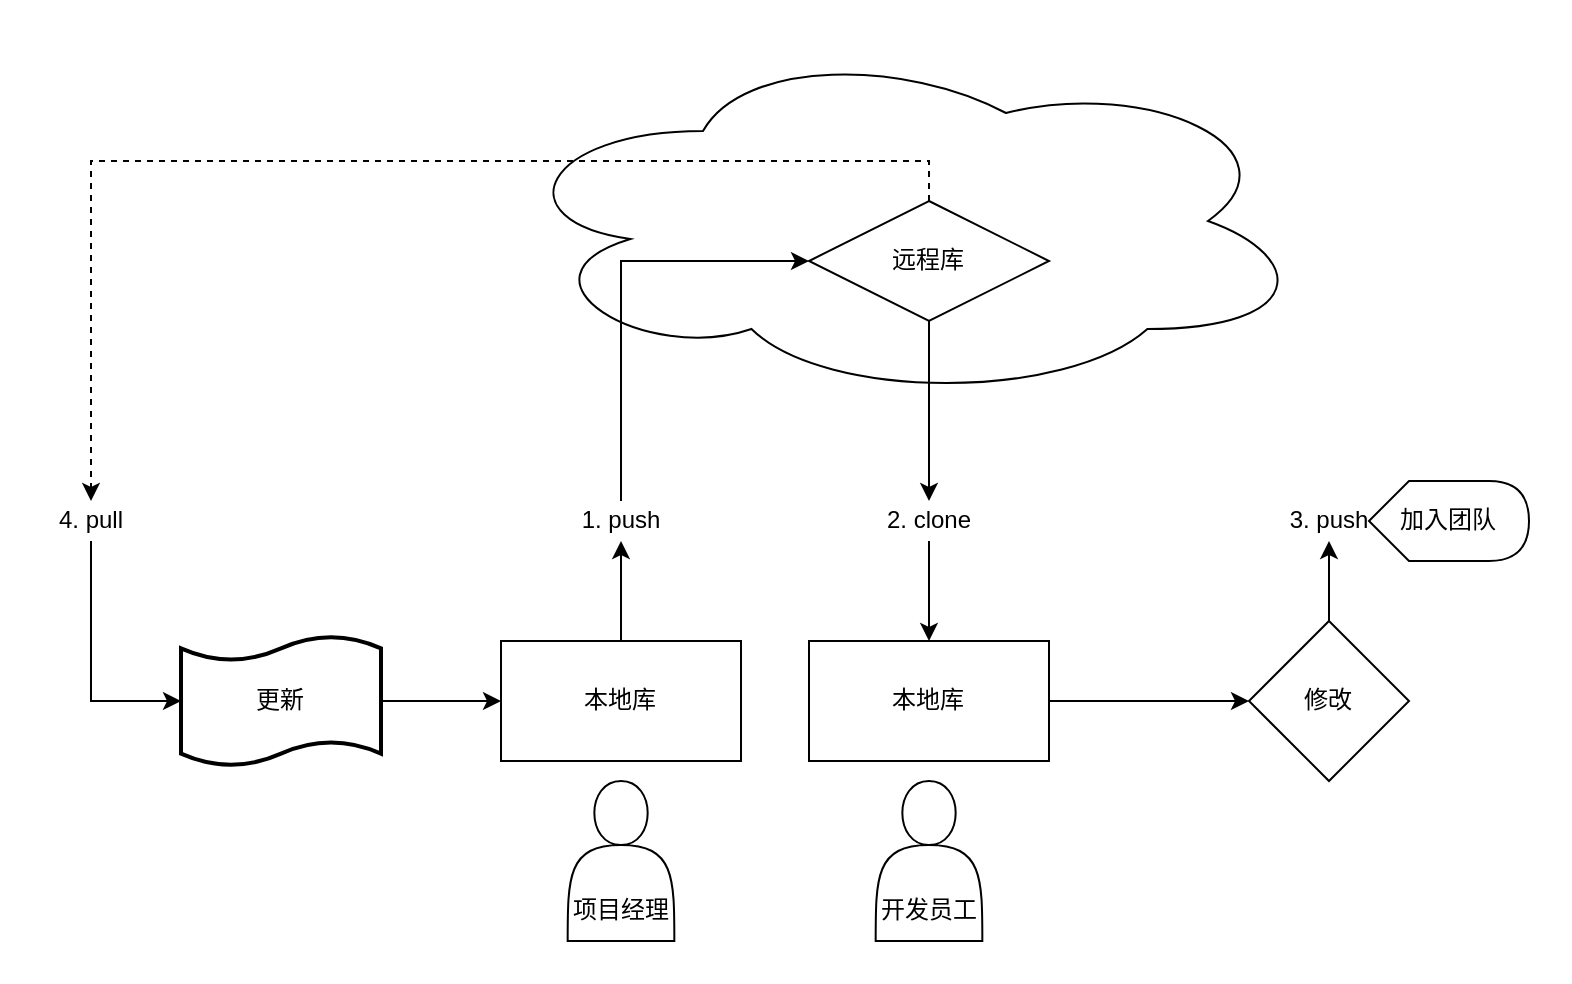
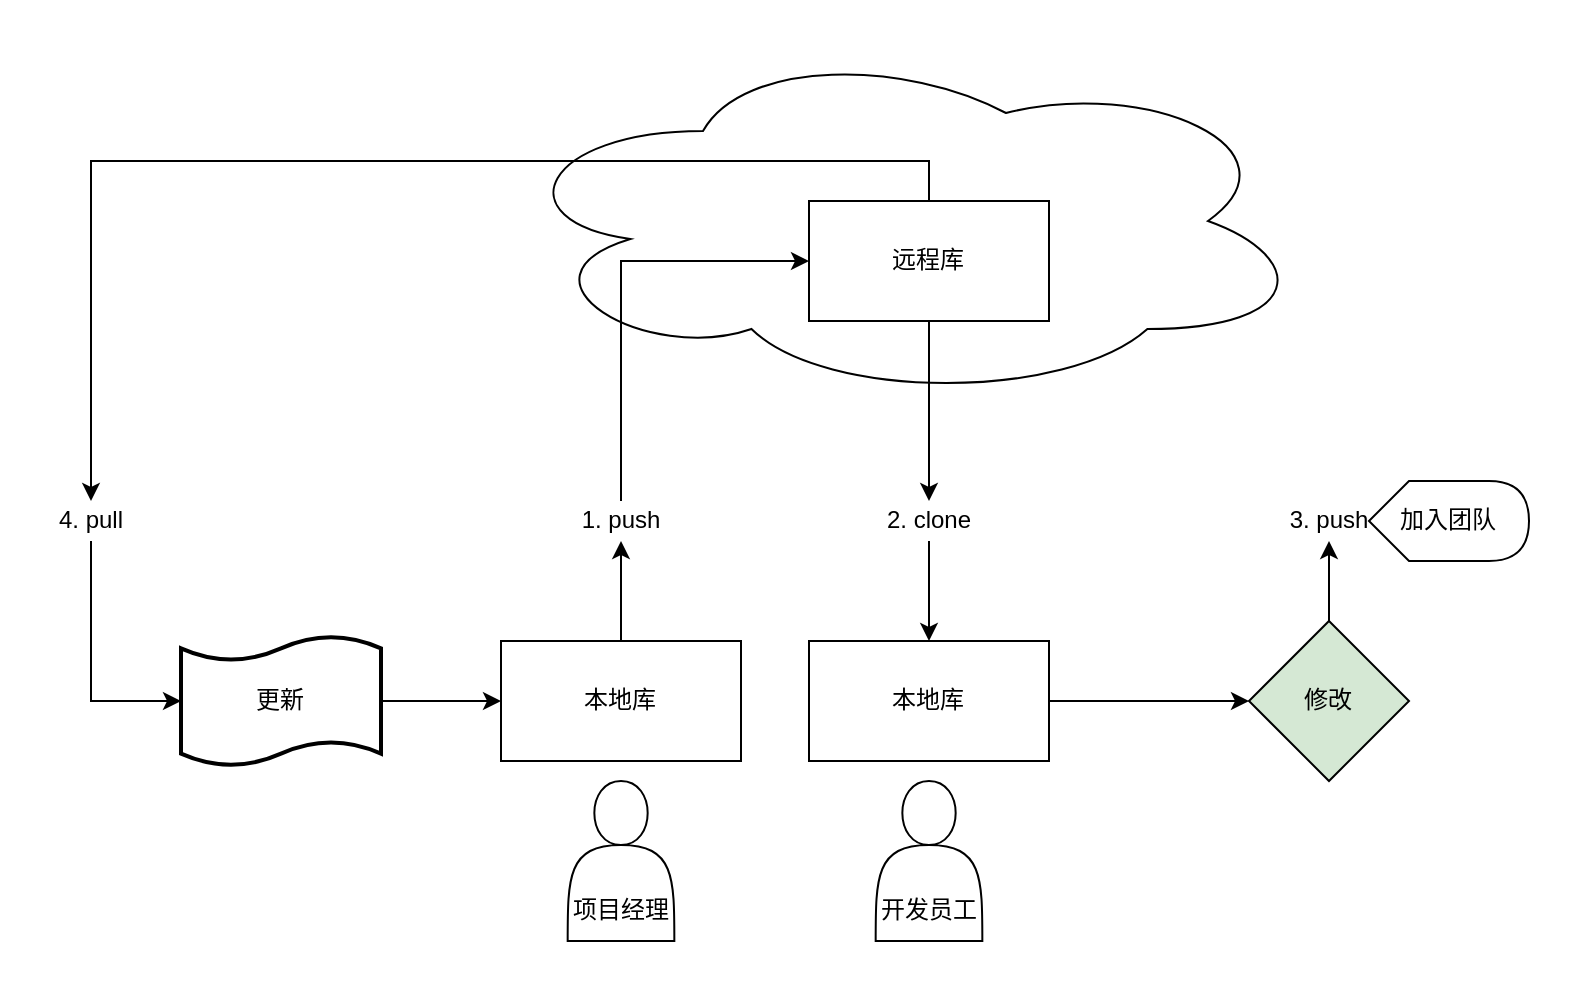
(369, 161) -> (369, 161)
(929, 261) -> (929, 261)
(1329, 701) -> (1329, 701)
